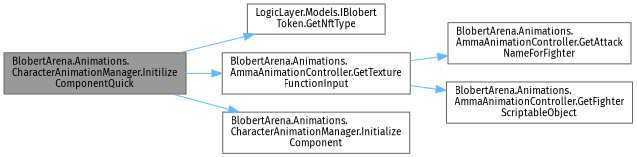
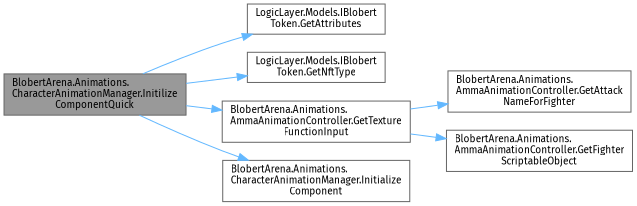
none -> (316, 19)
